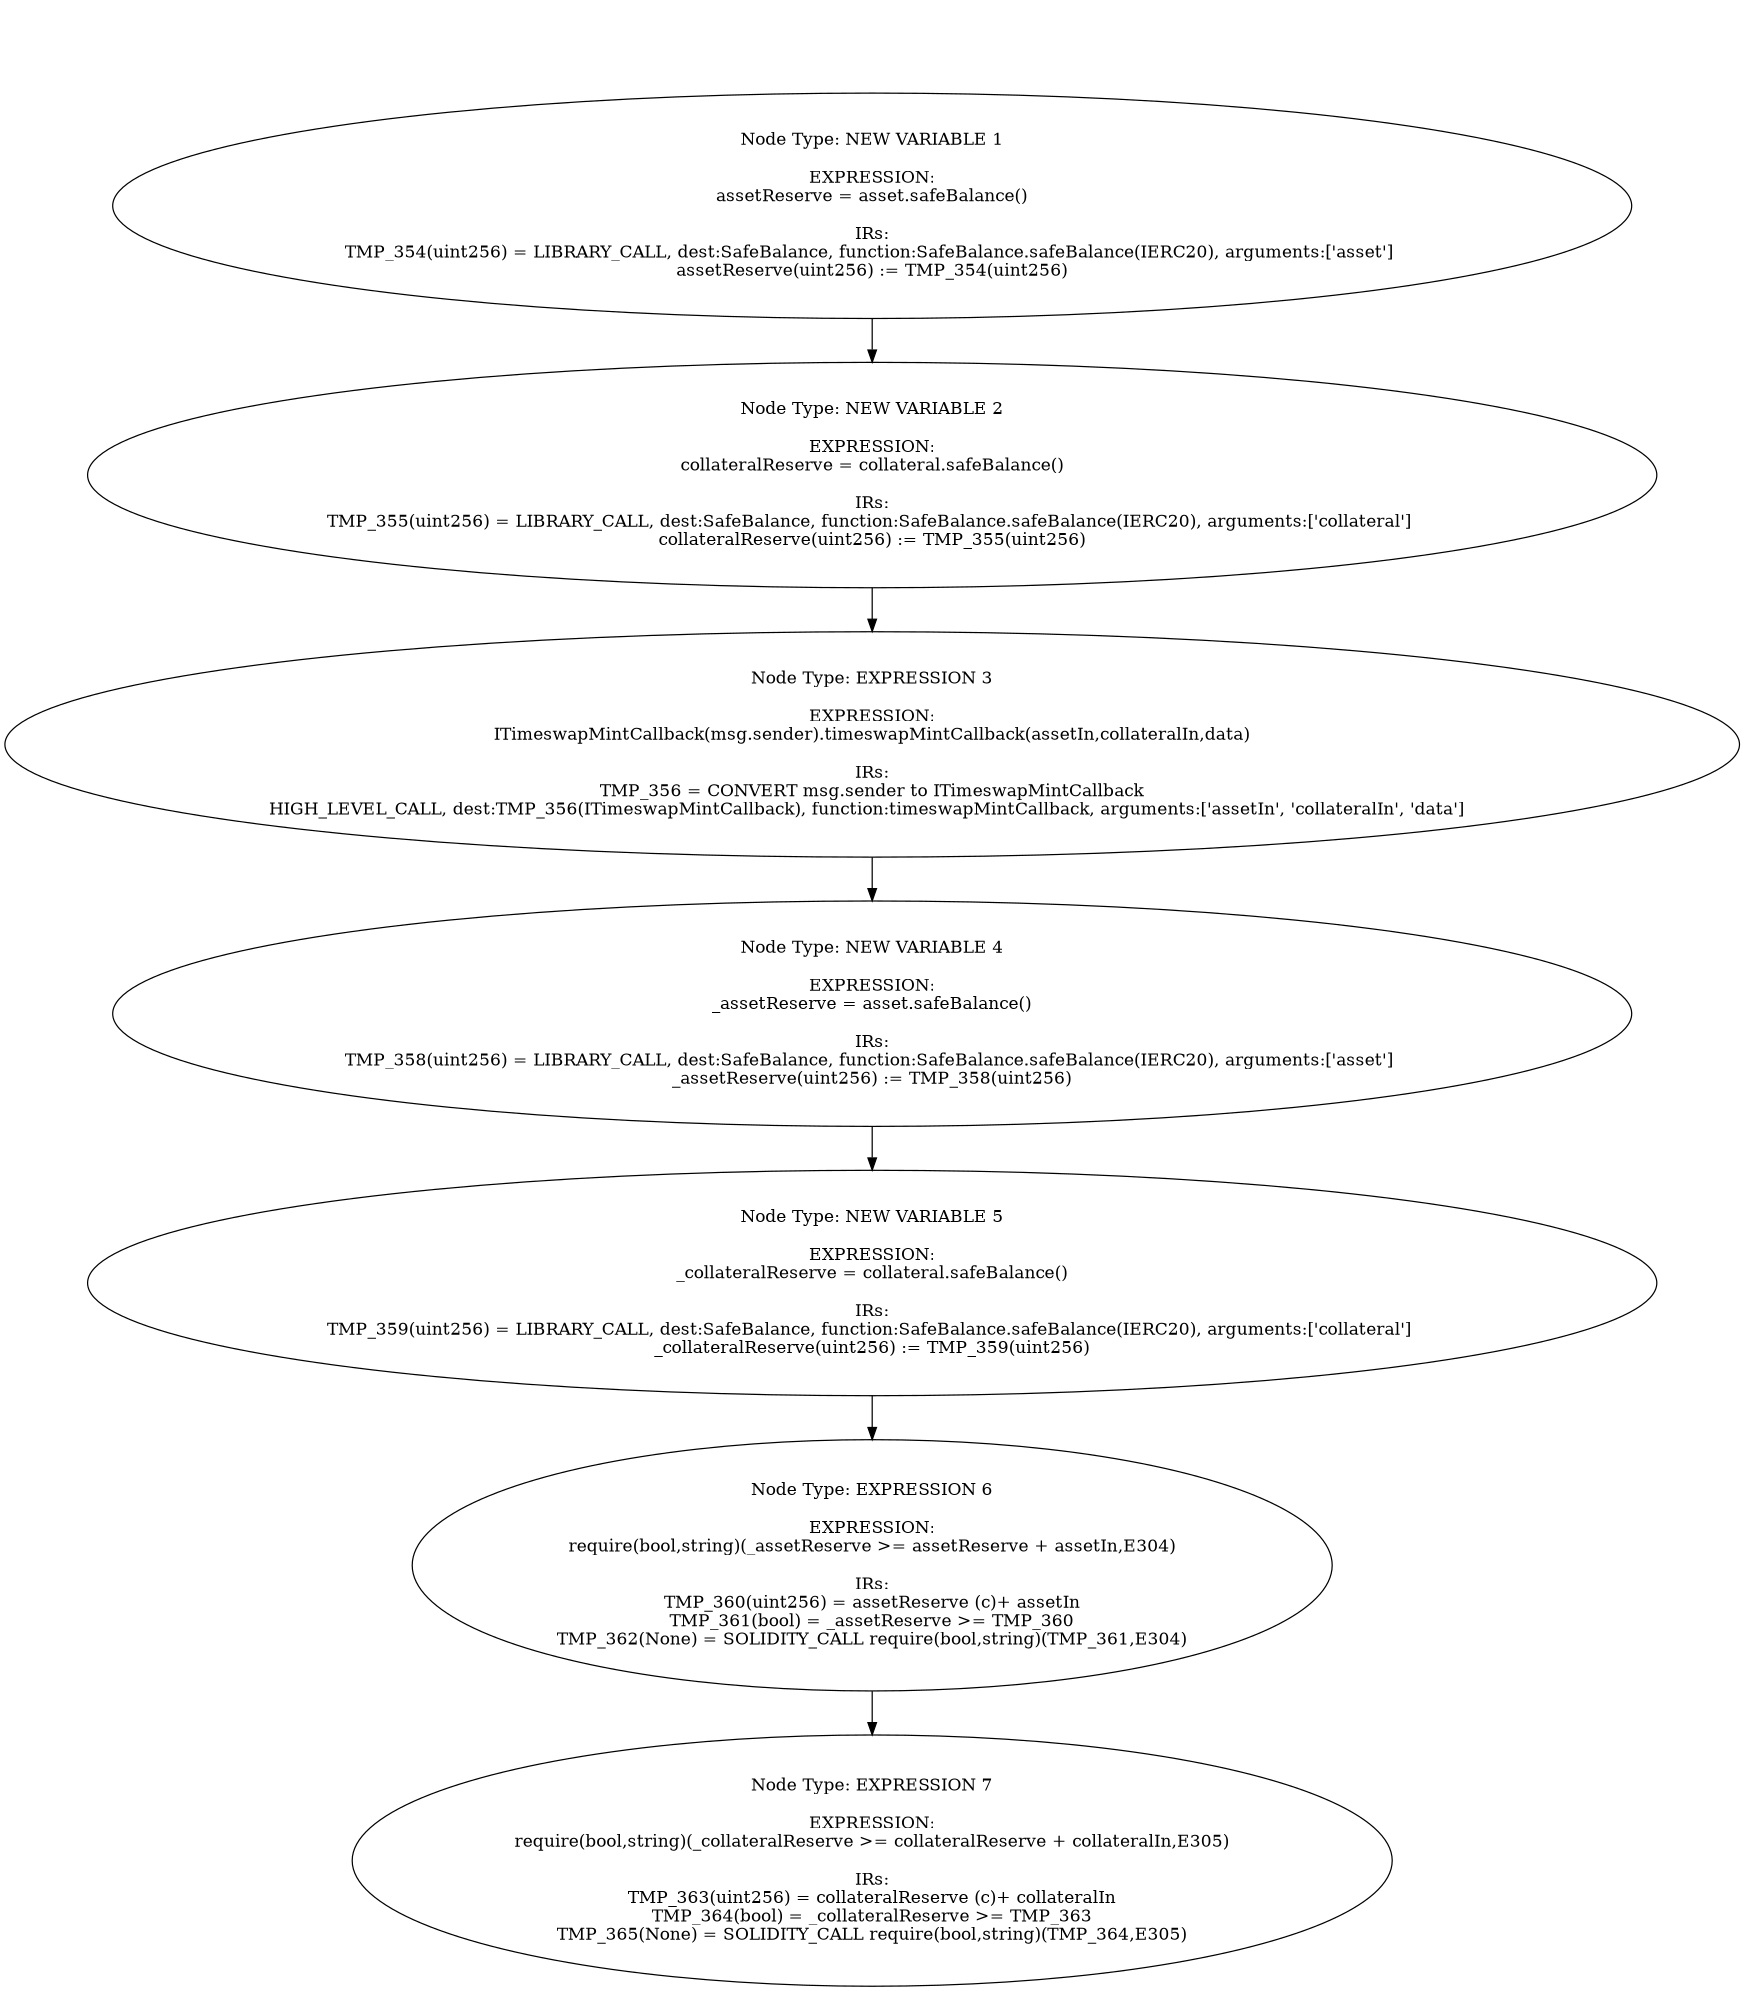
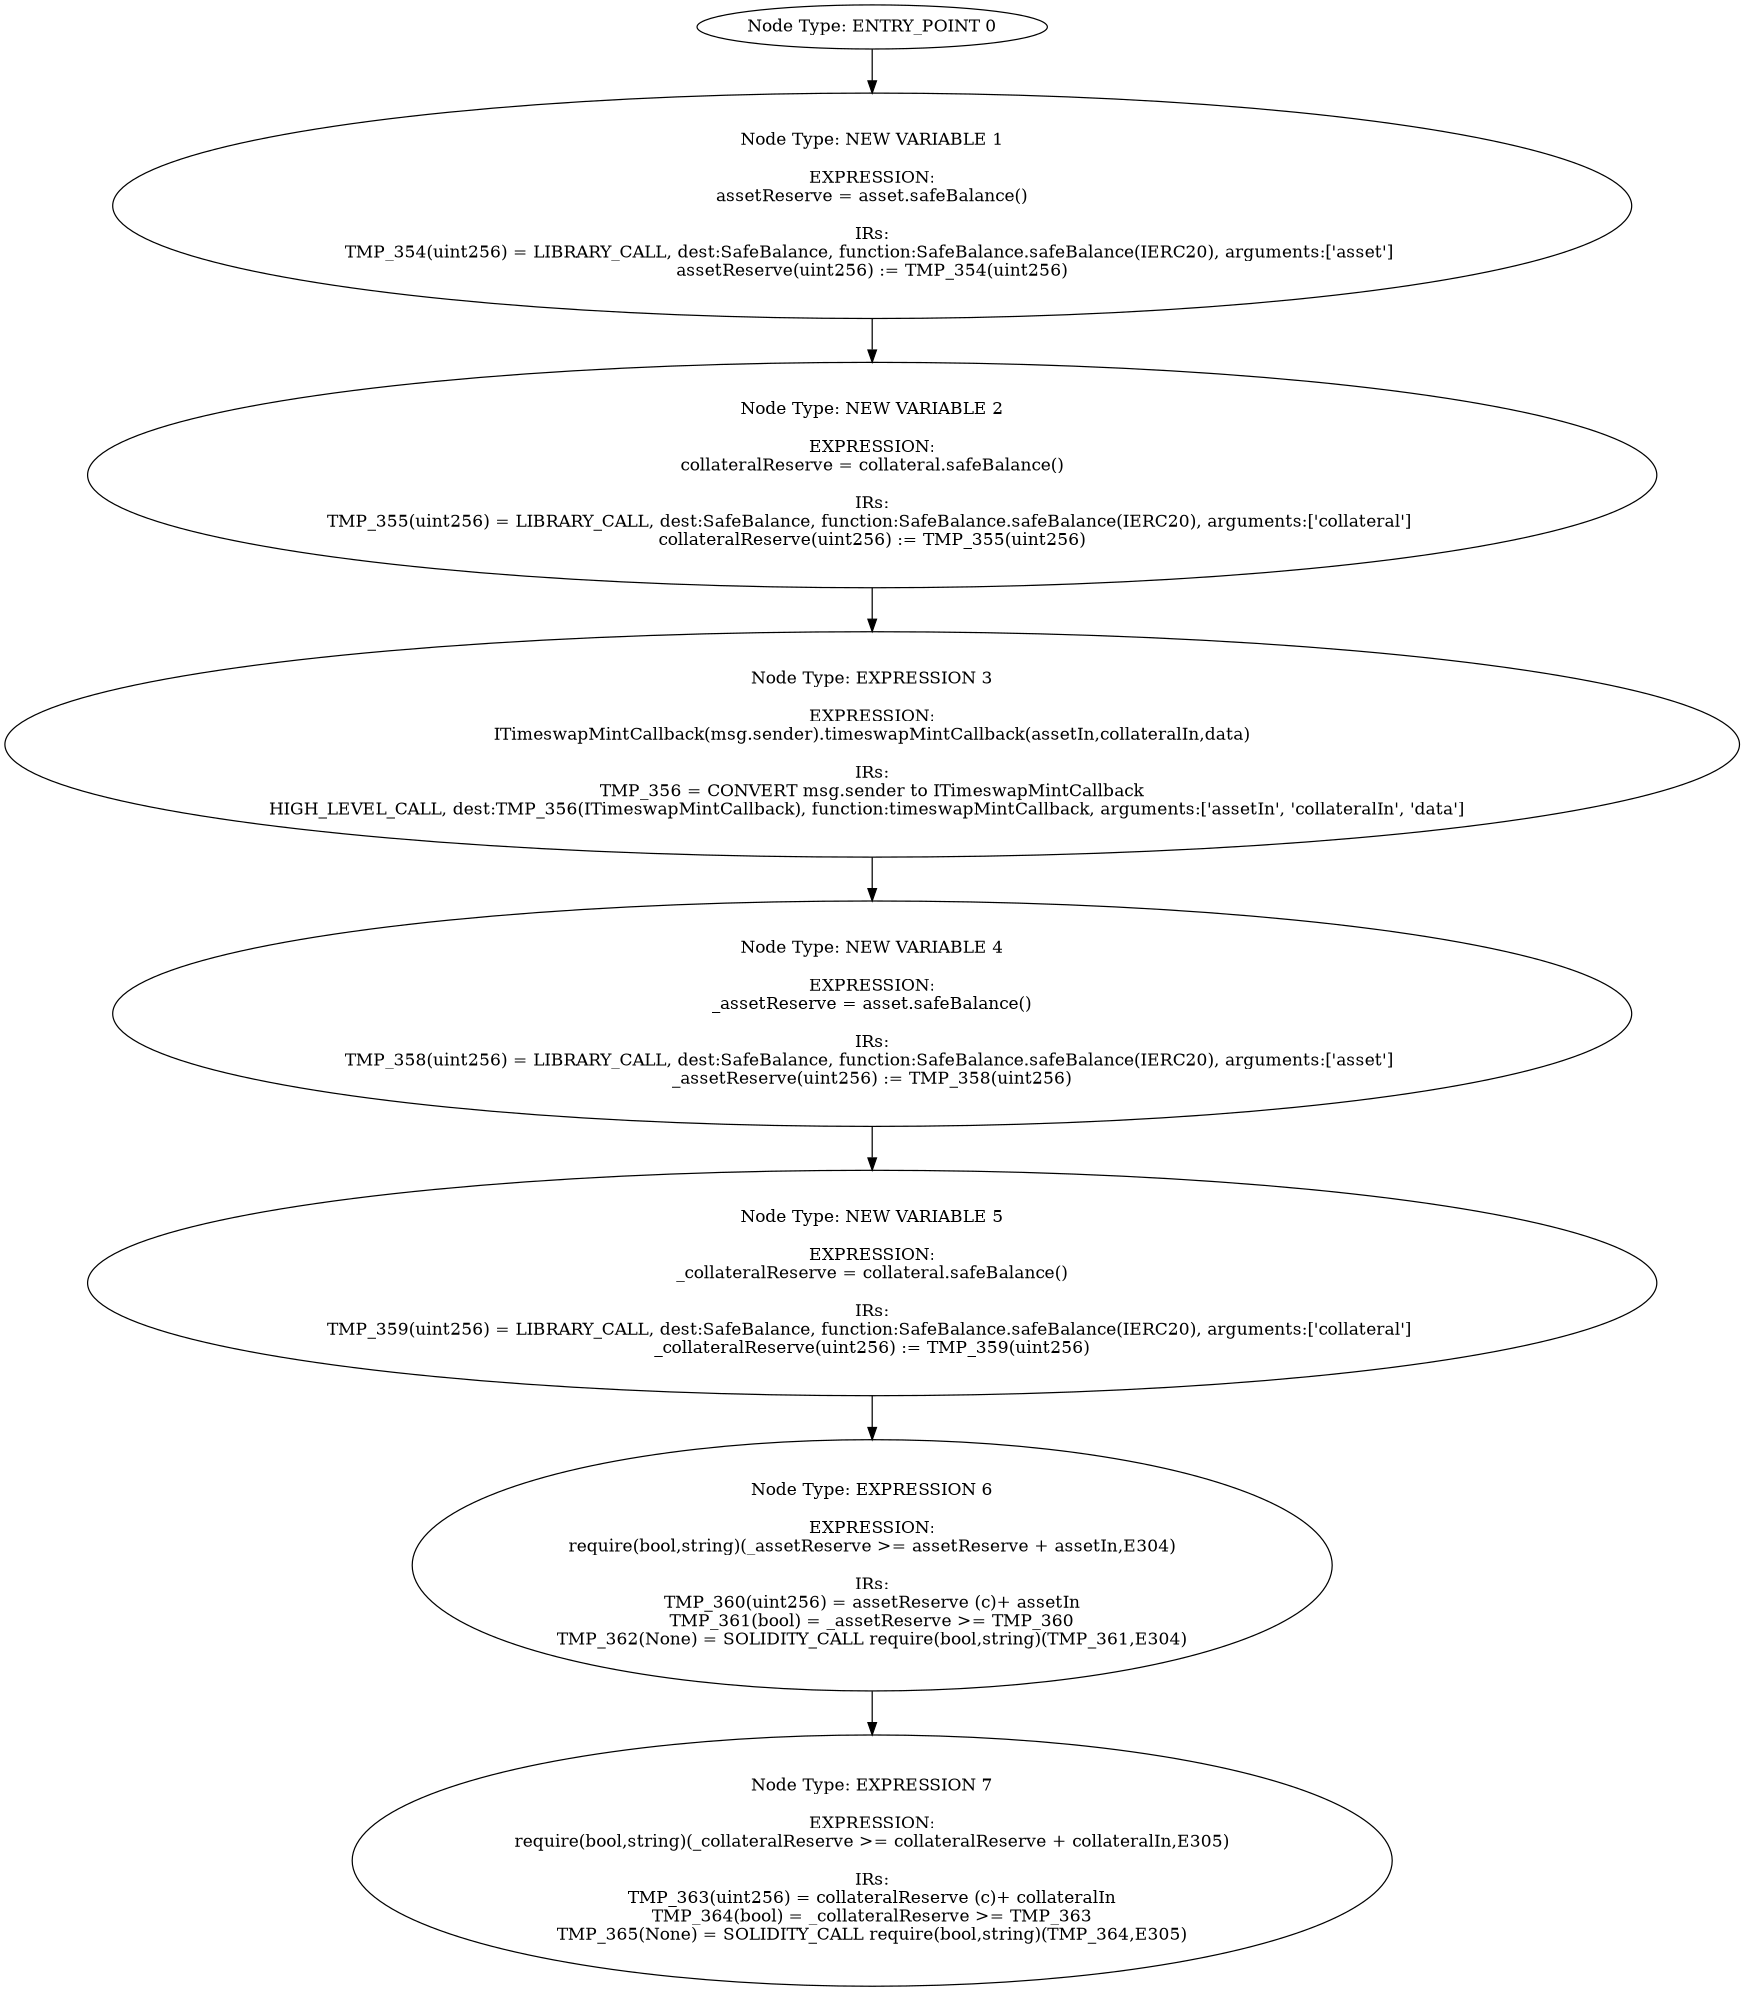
none -> (872, 27)
